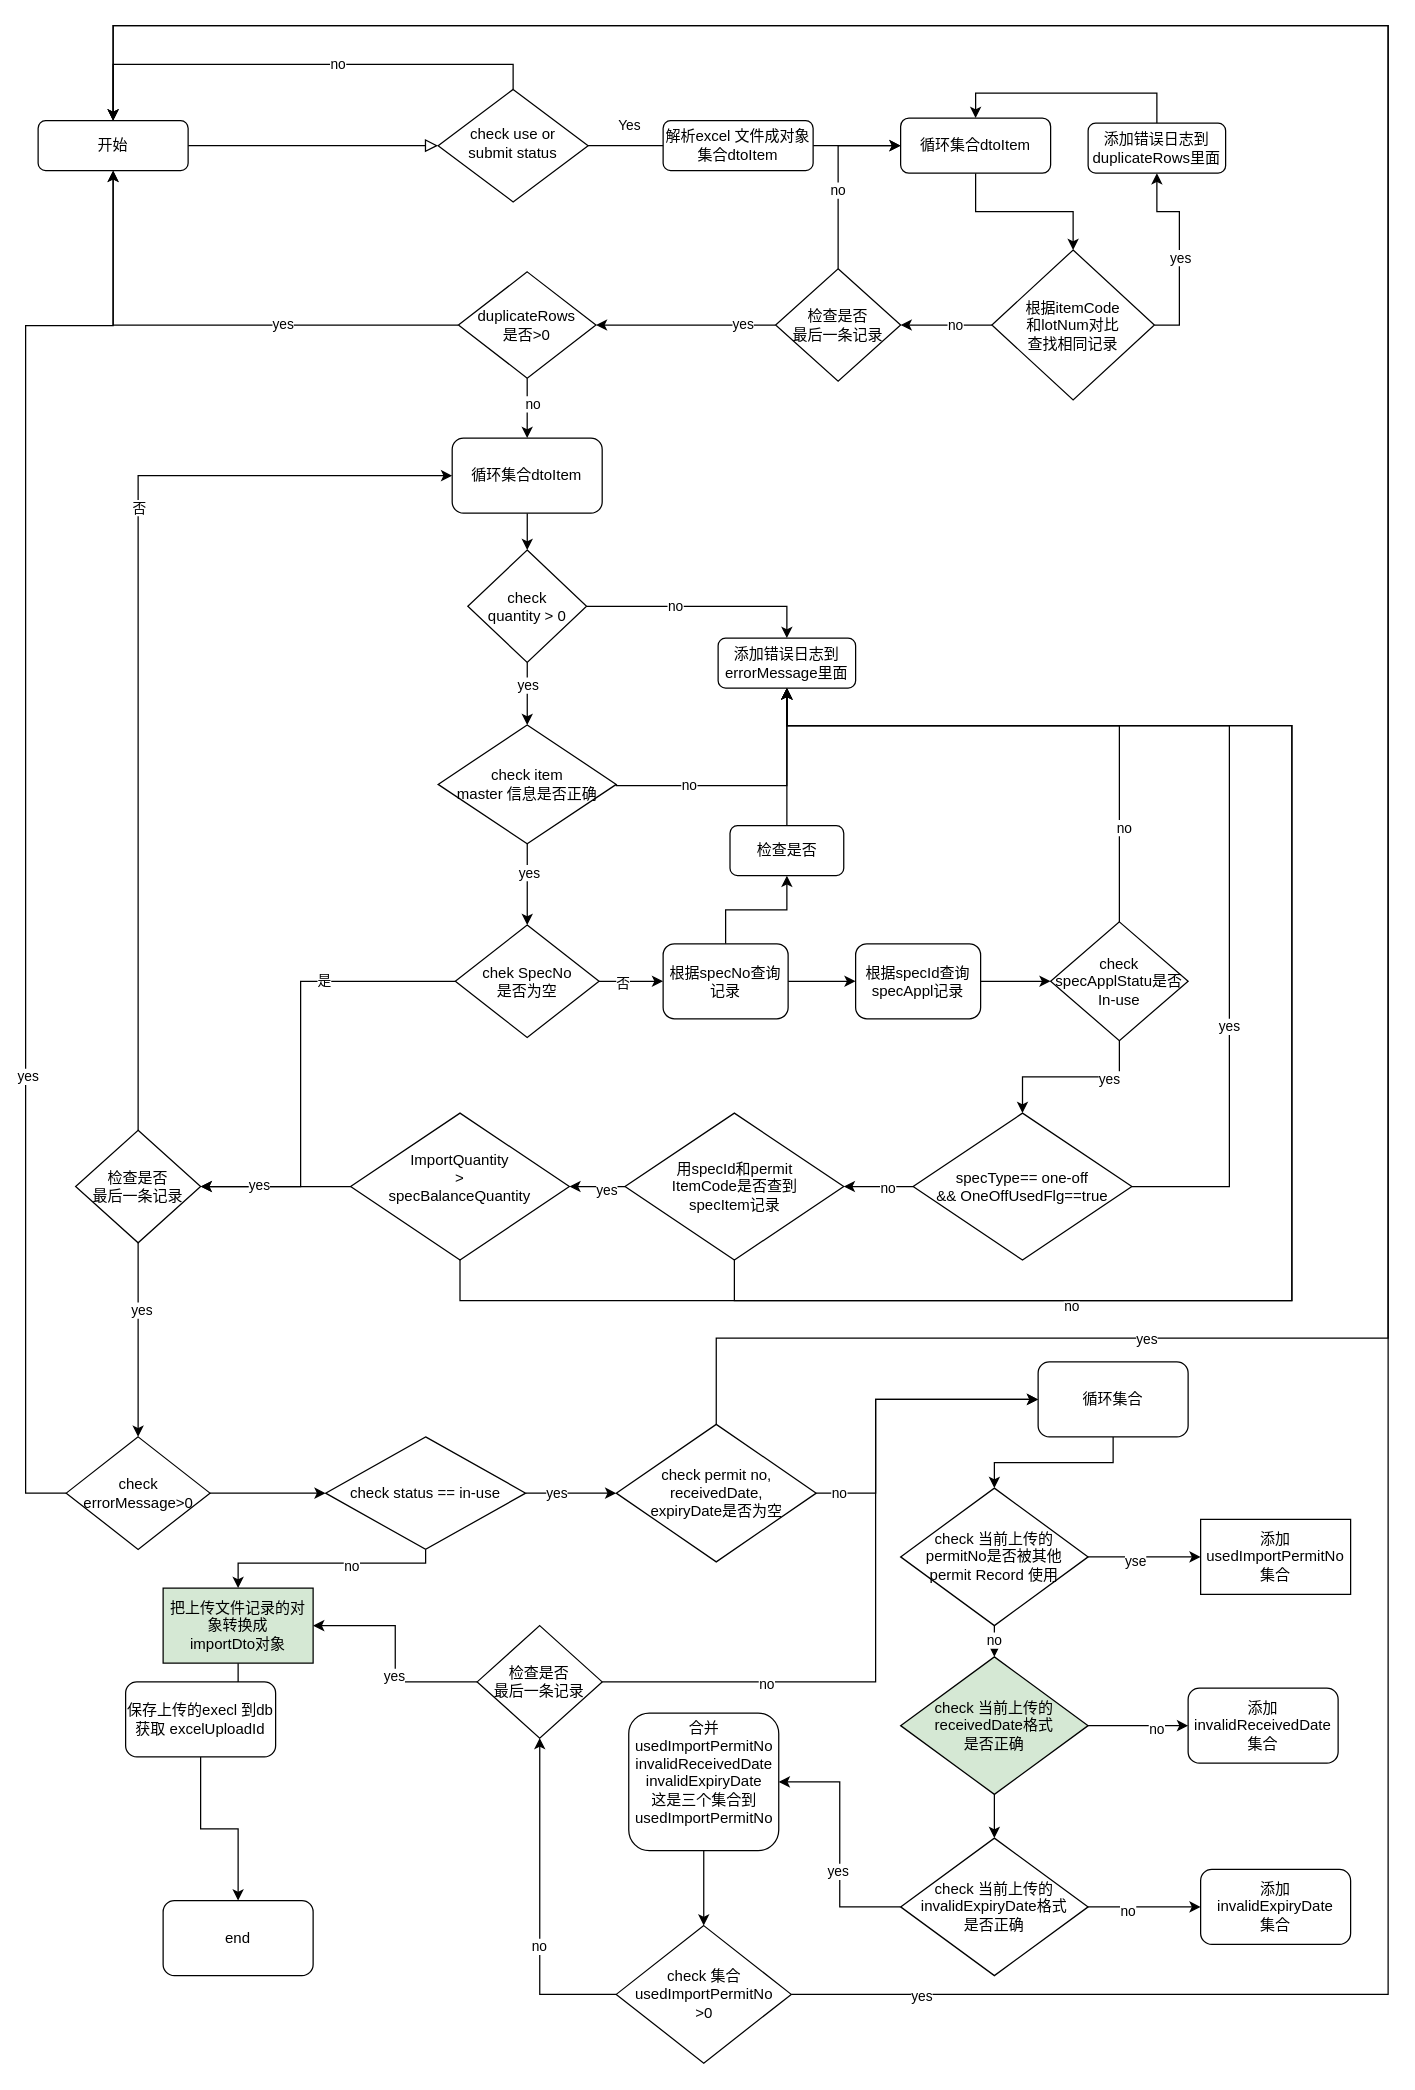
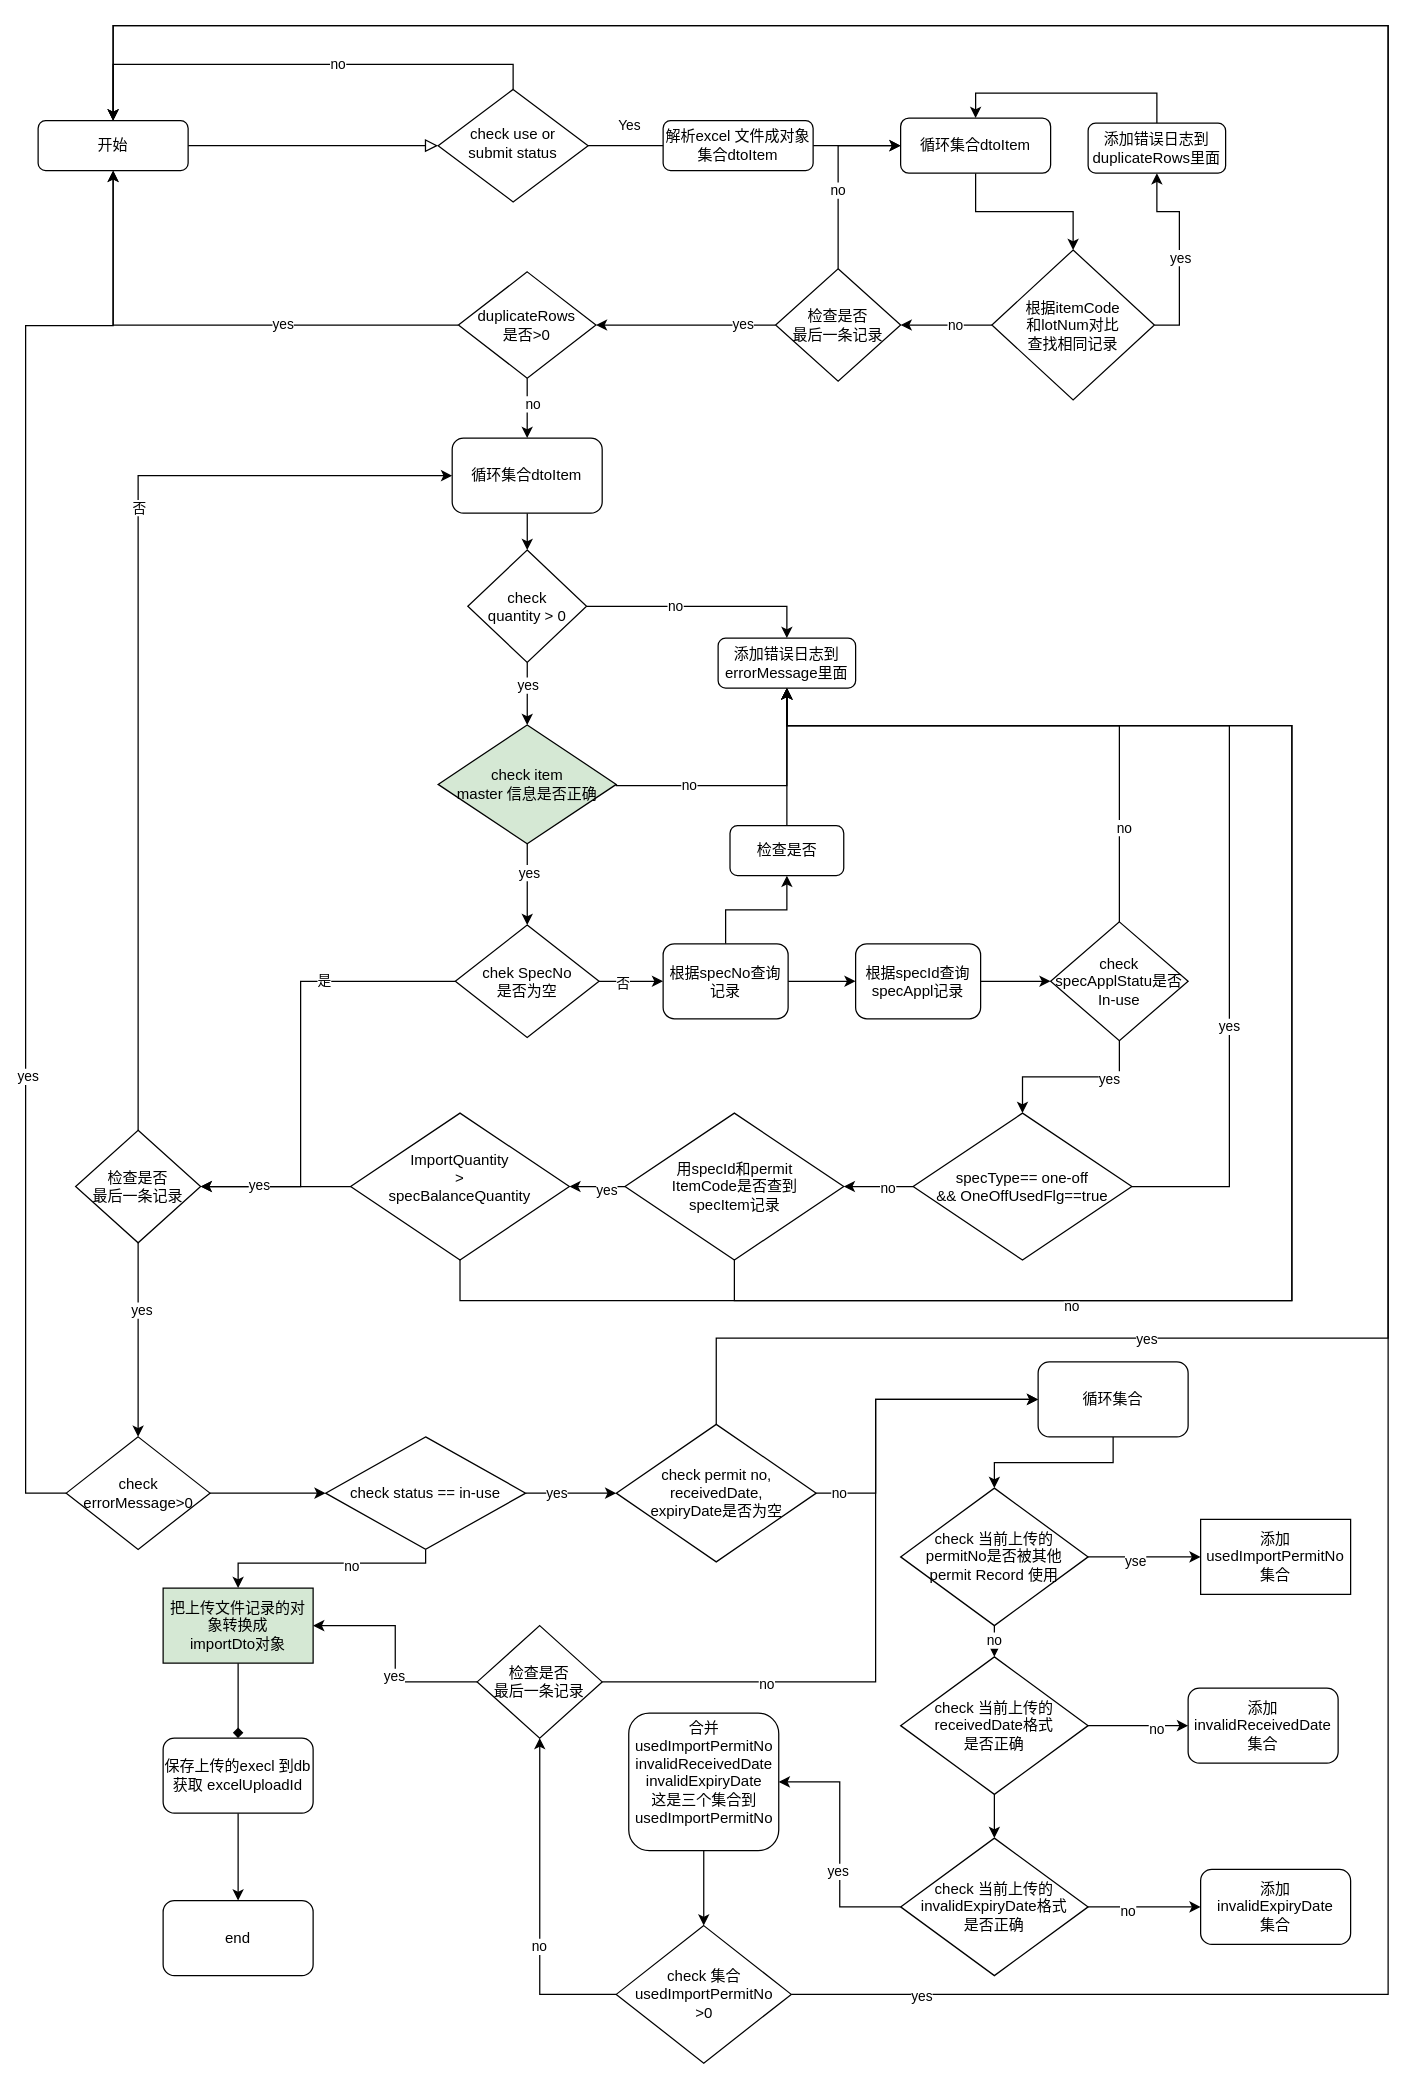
(527, 784) -> (527, 784)
(201, 1719) -> (238, 1776)
(994, 1726) -> (994, 1726)
